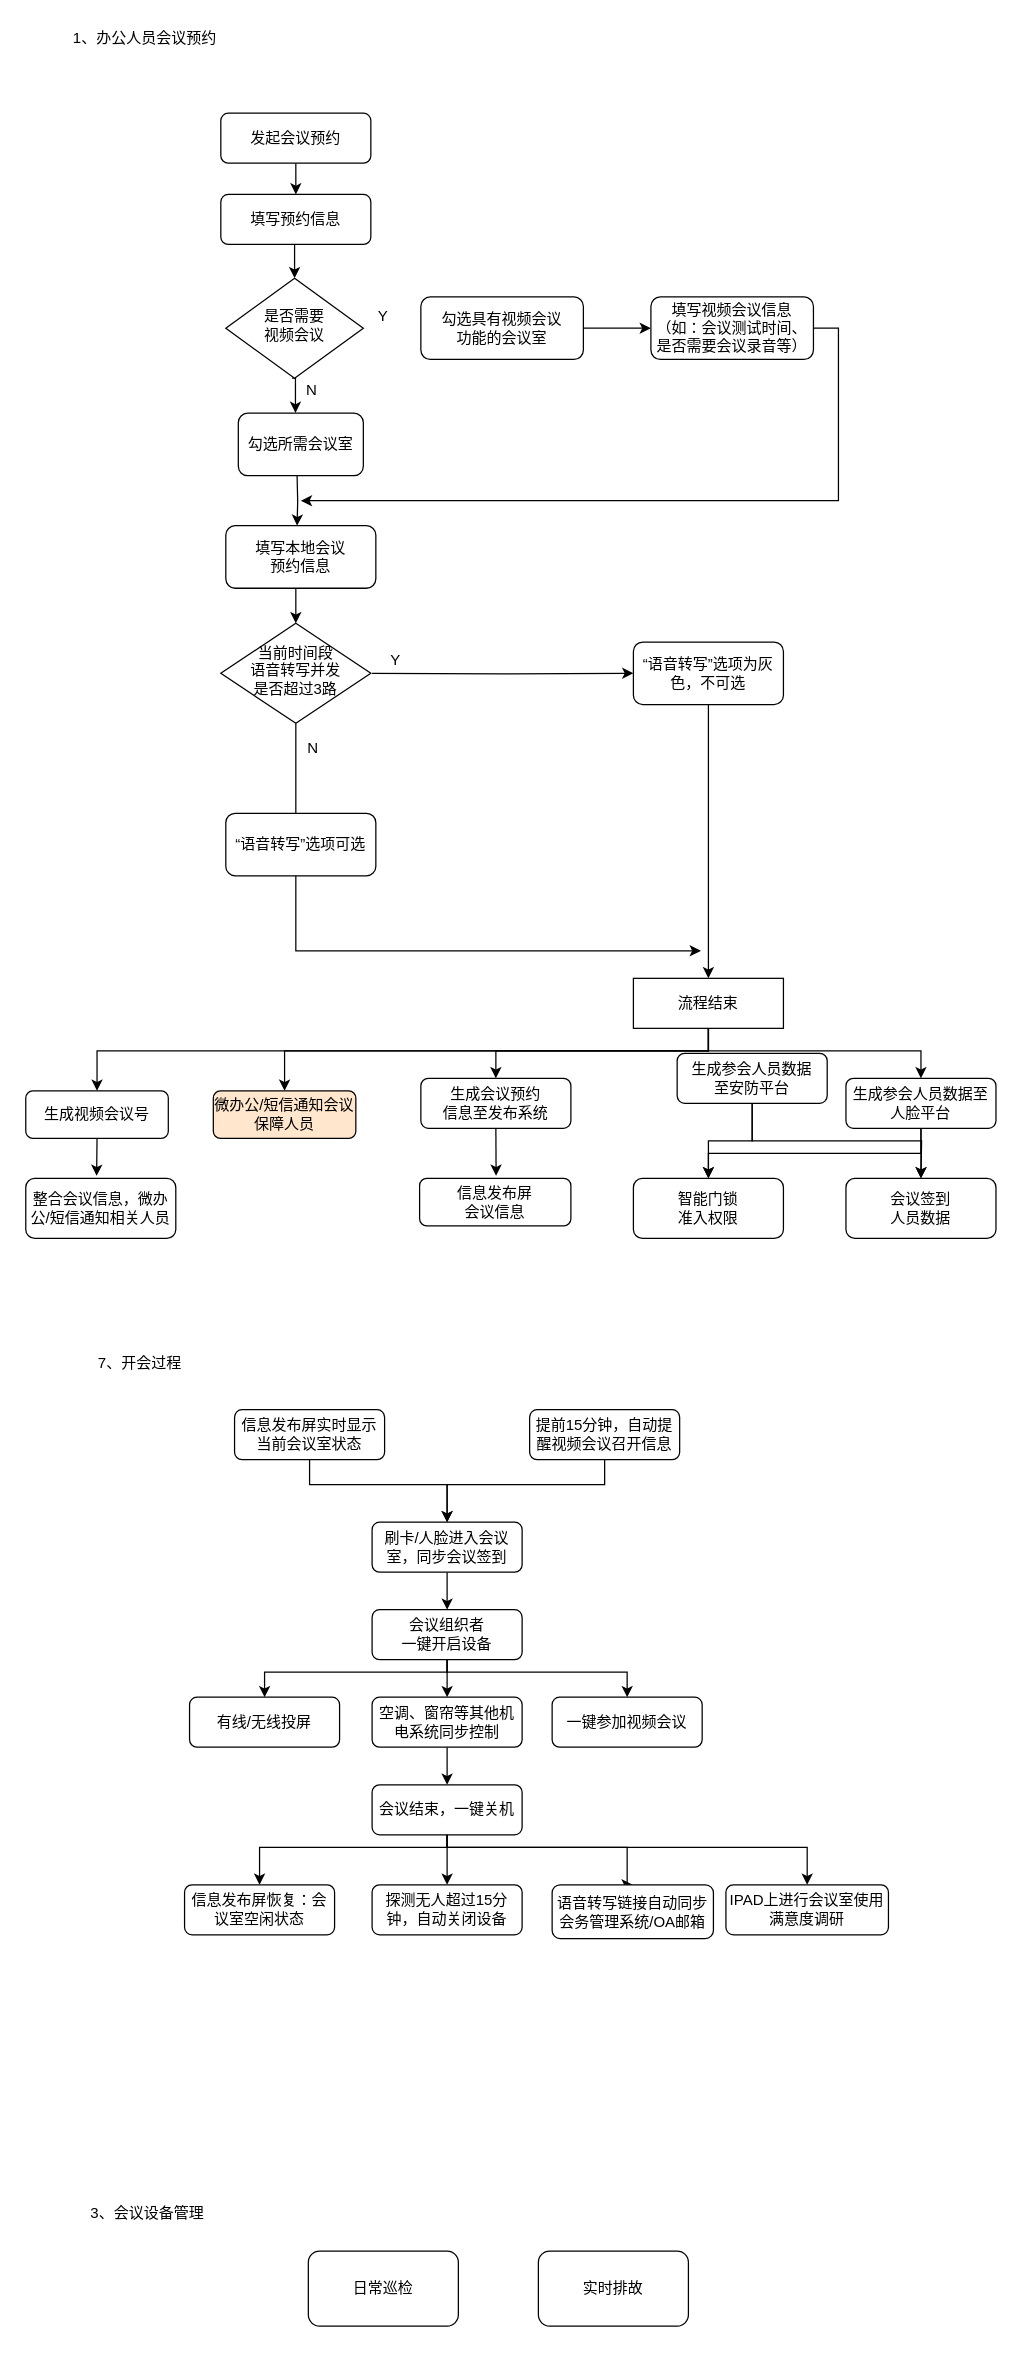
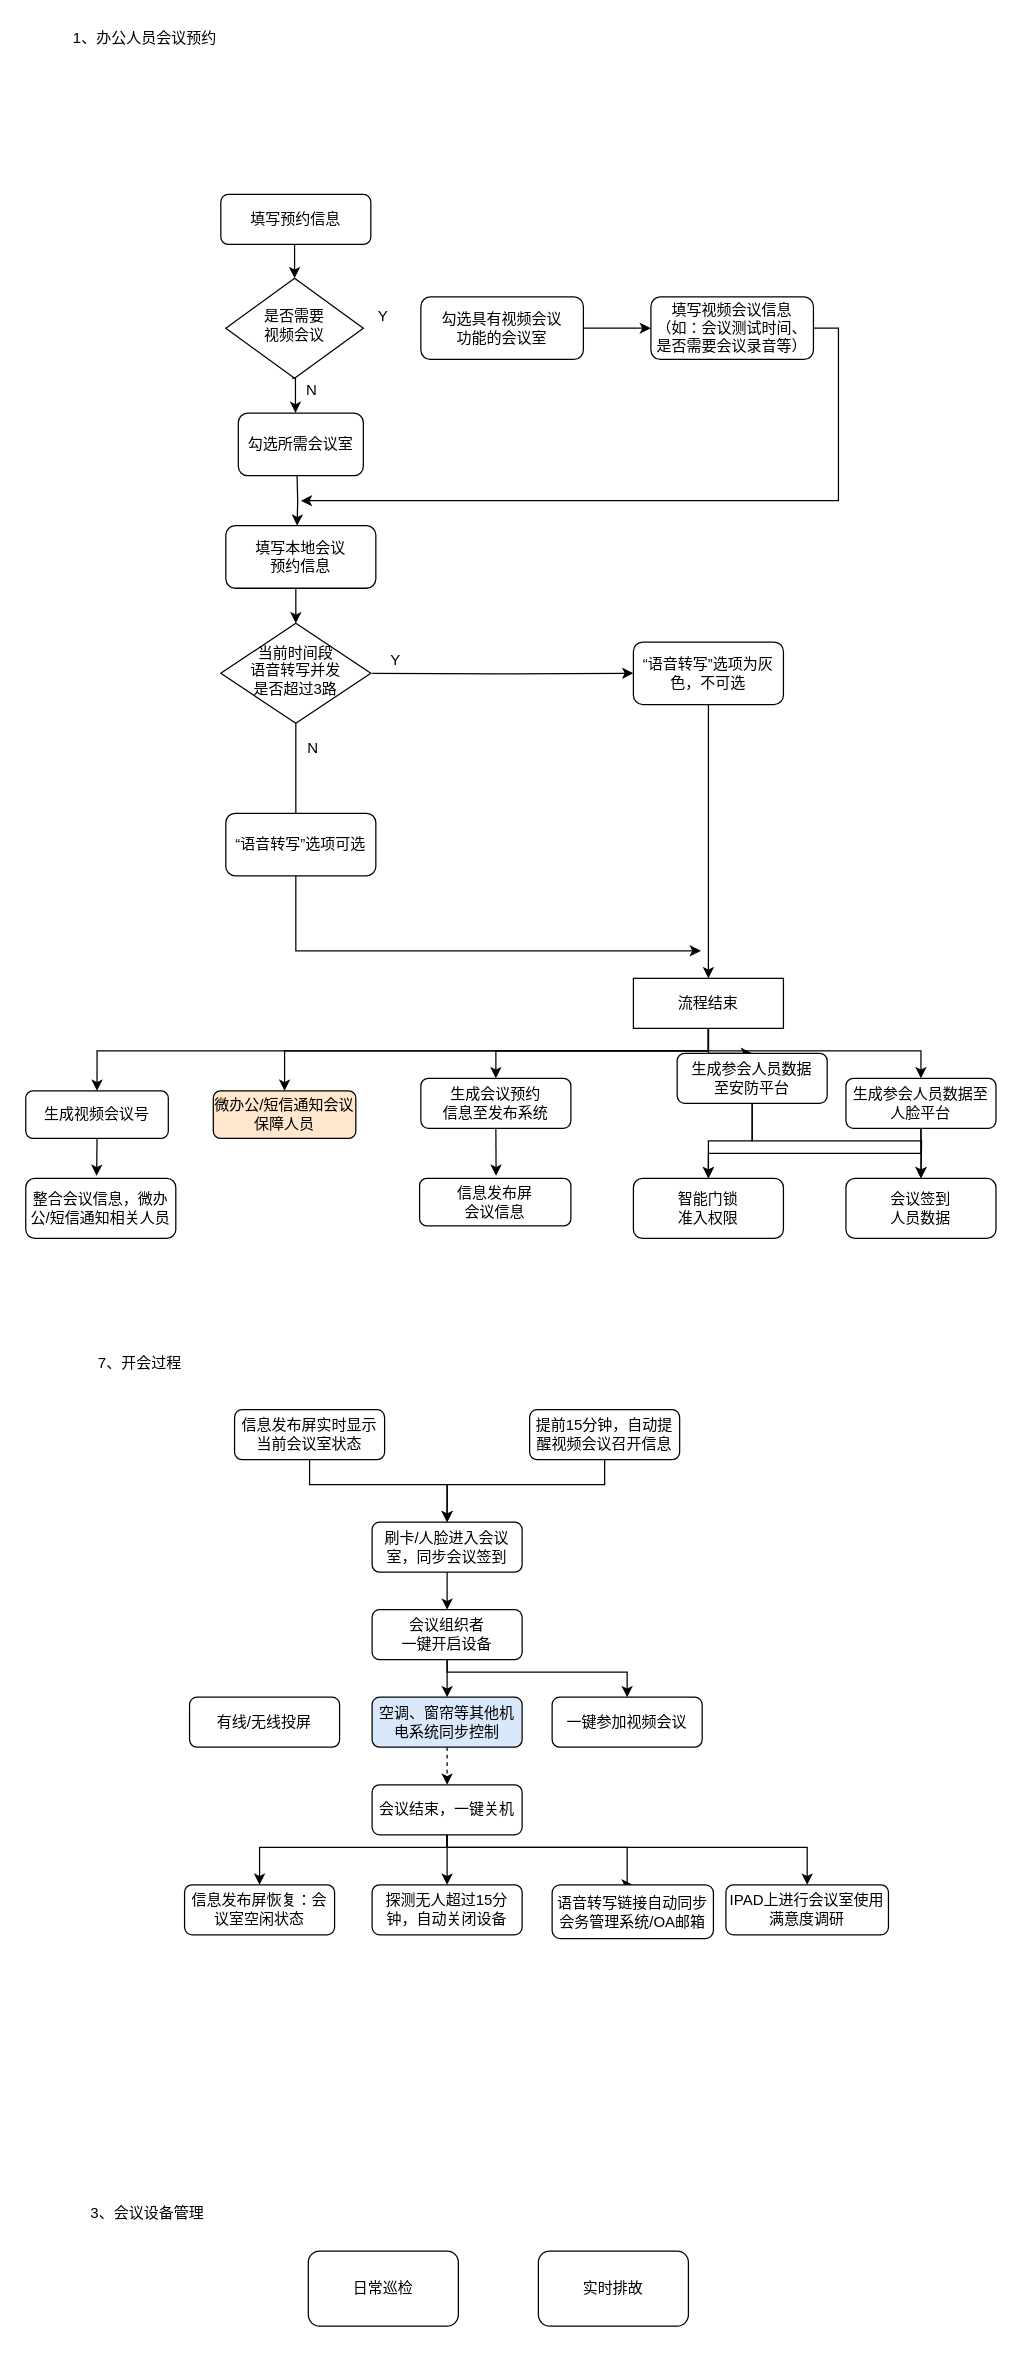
(296, 138) -> none
(296, 174) -> none
none -> (742, 1053)
(346, 1672) -> none
(447, 1722) -> (447, 1722)
(447, 1762) -> (447, 1762)
